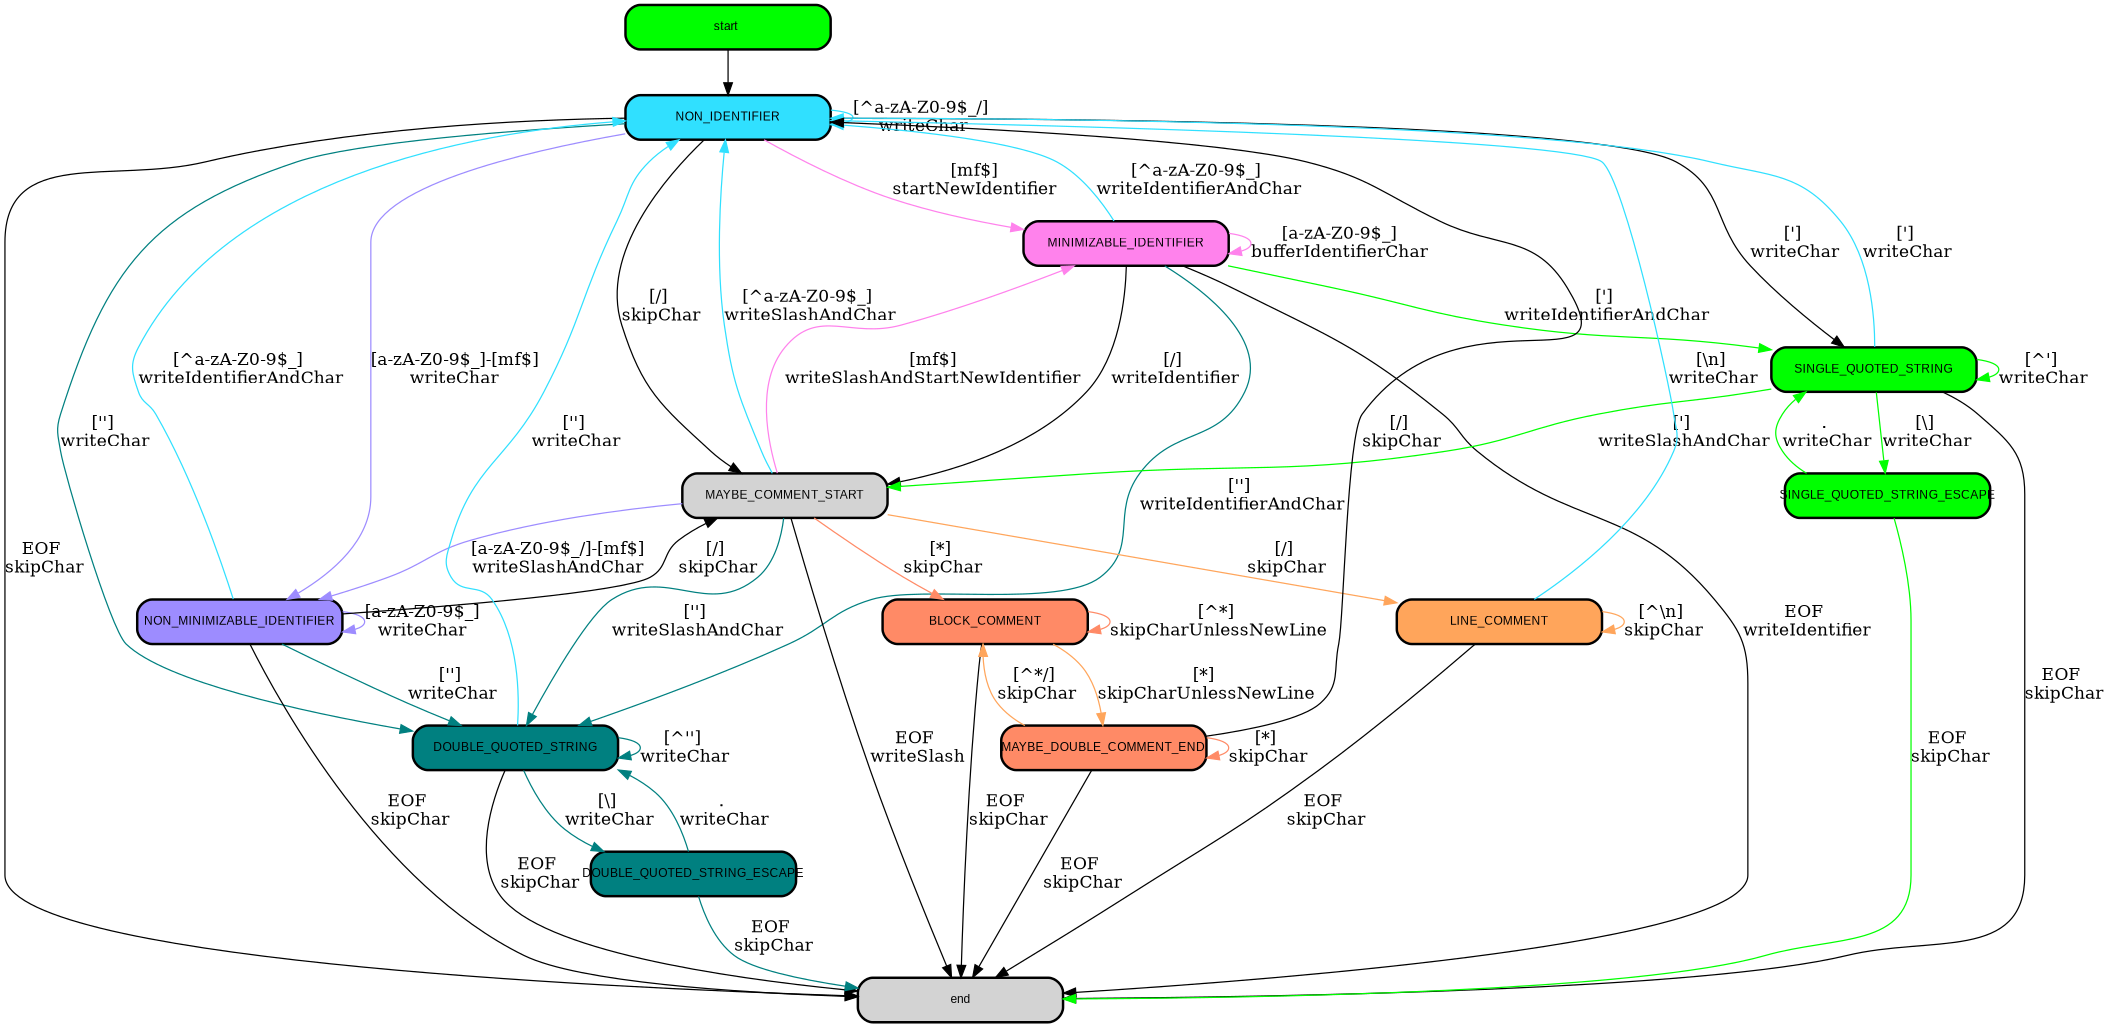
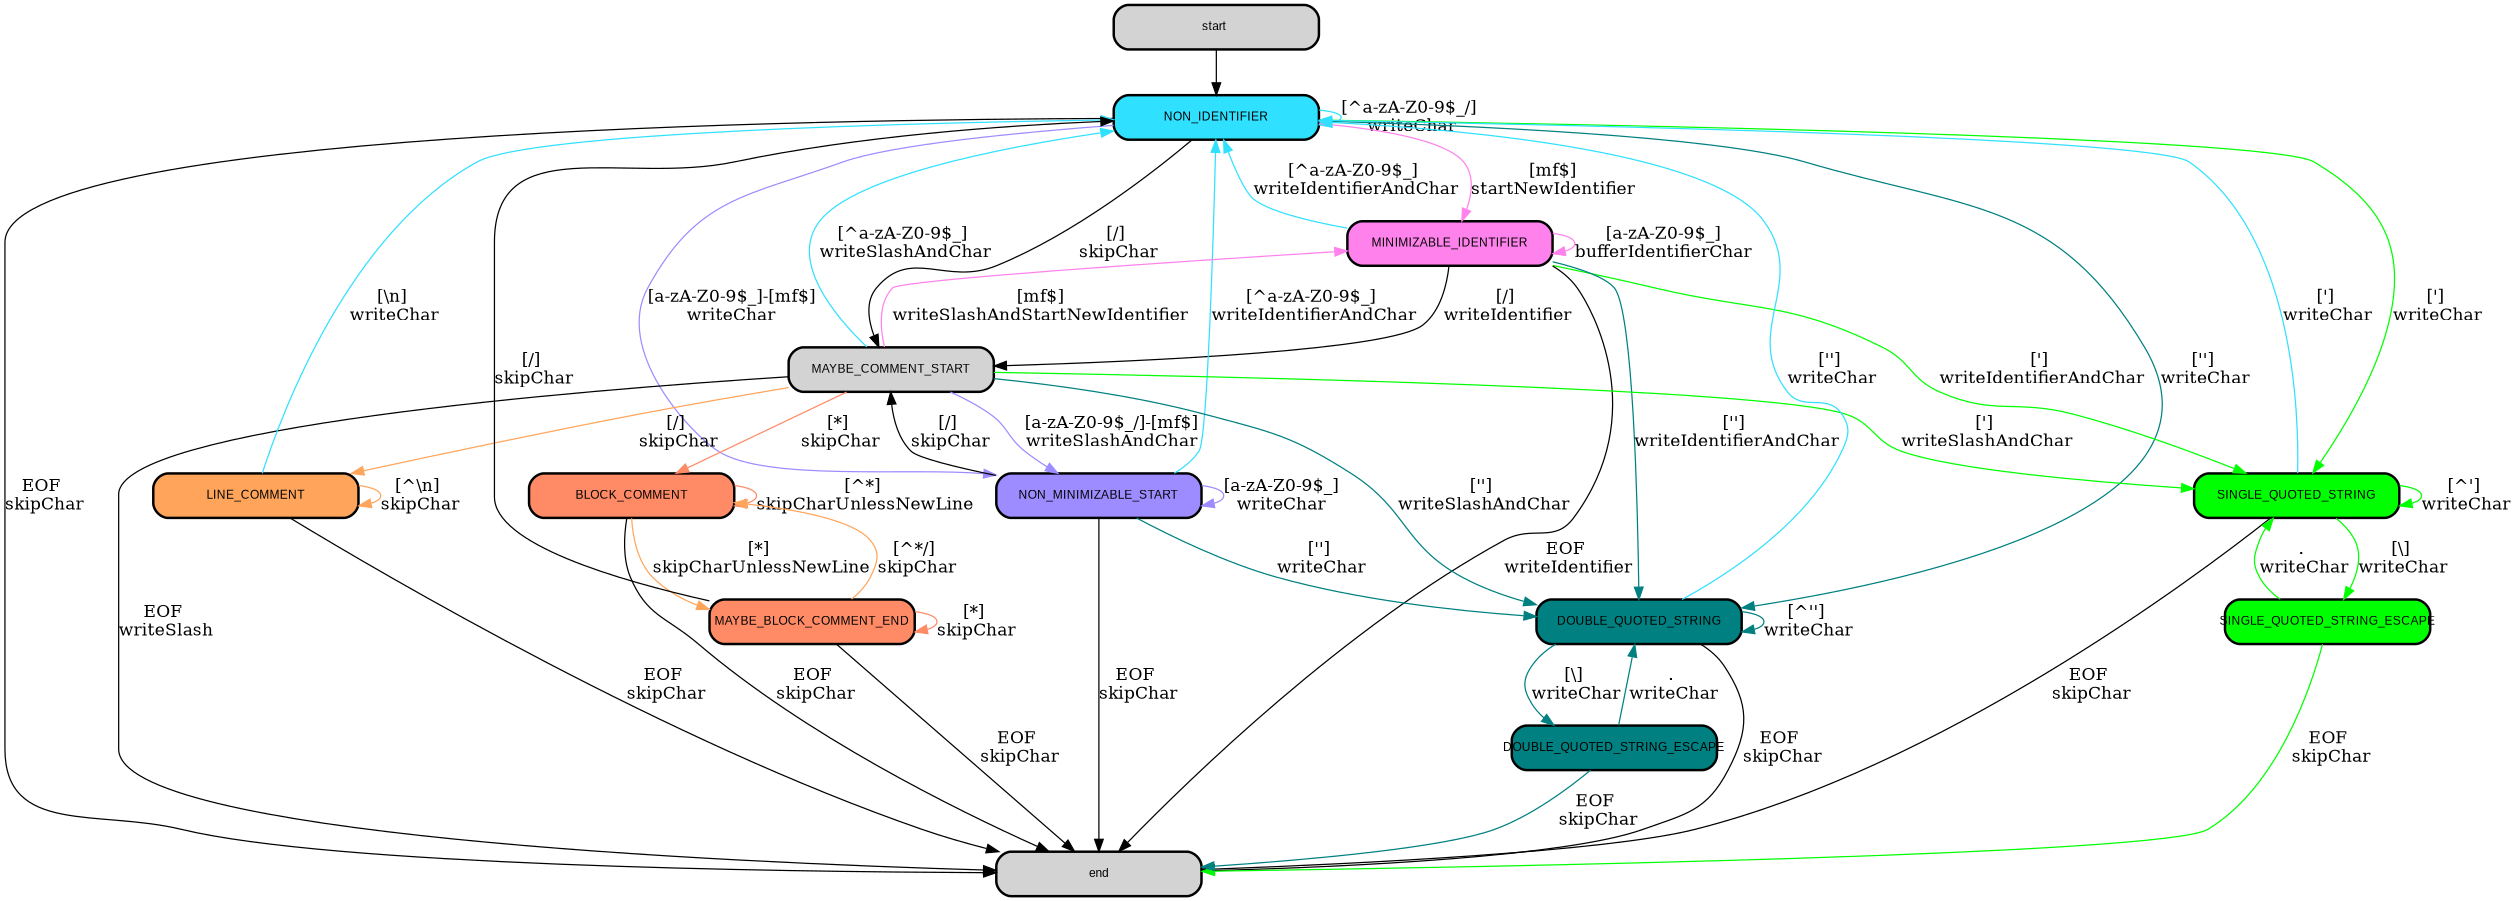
(728, 27) -> (1216, 27)
(1376, 128) -> (2127, 143)
(1339, 464) -> (1596, 390)
(240, 622) -> (1099, 496)
(1104, 748) -> (812, 622)
